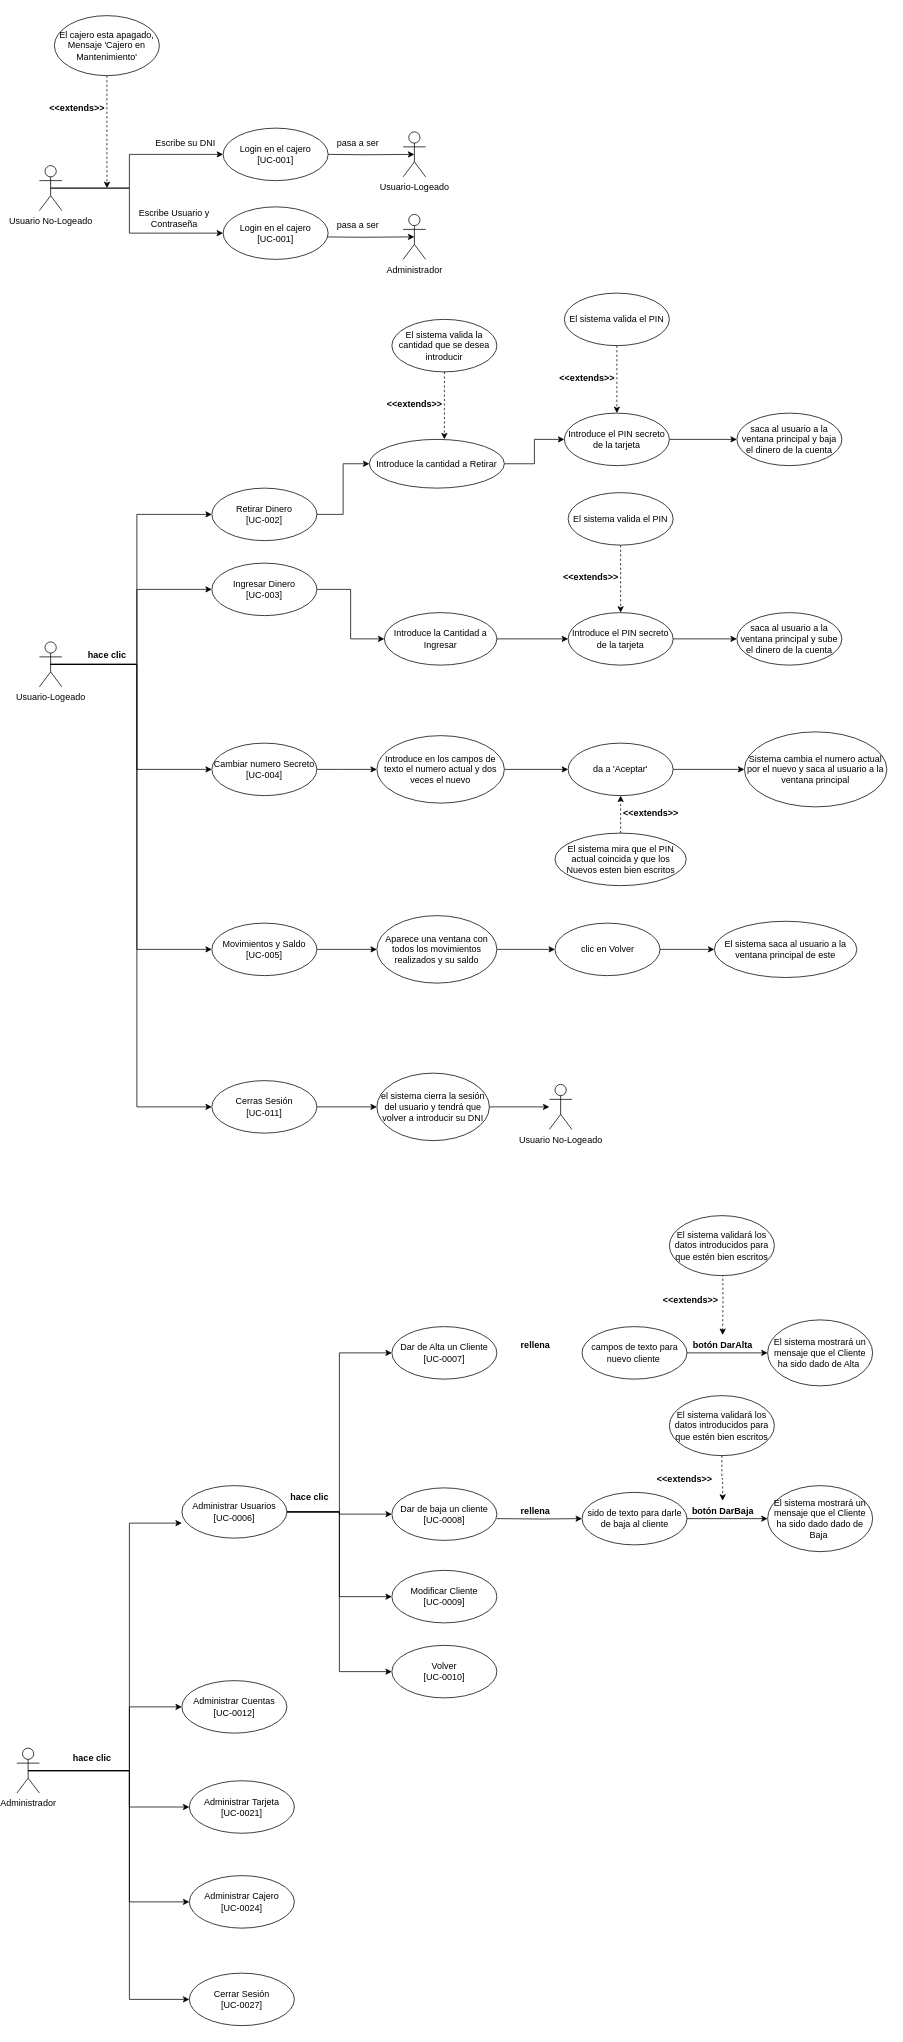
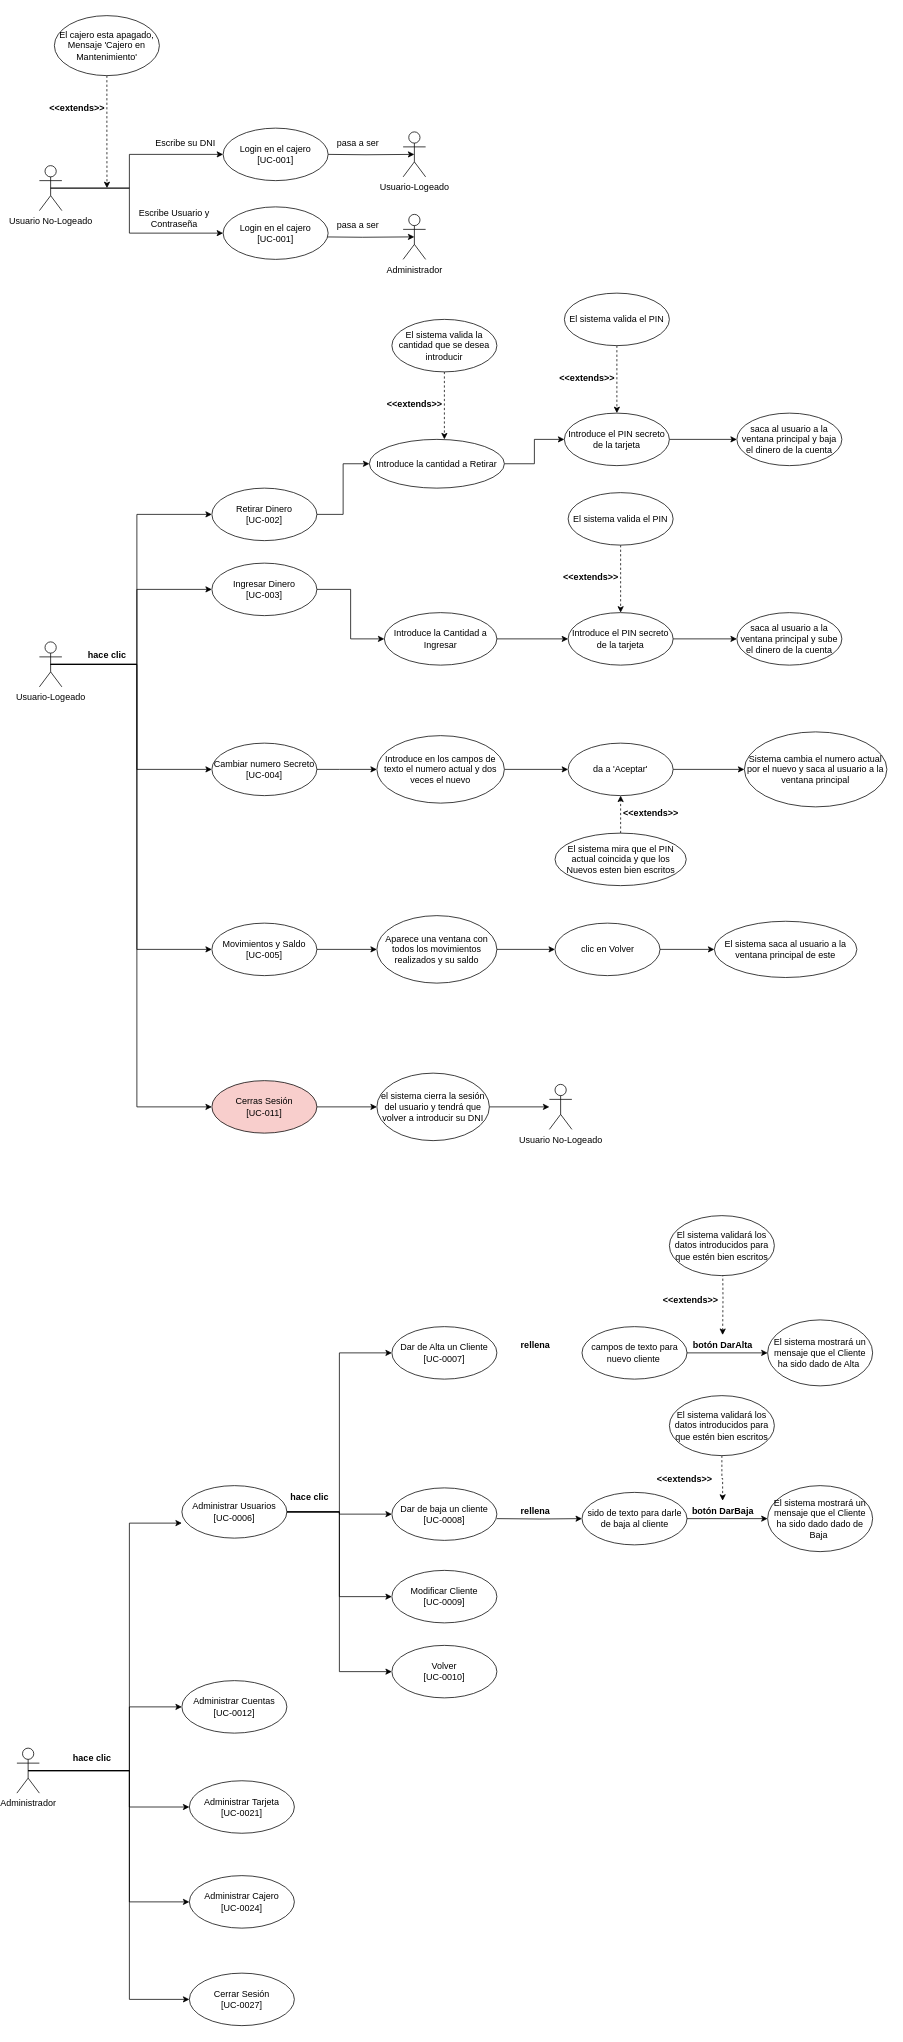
(264, 1107) -> (264, 1107)
